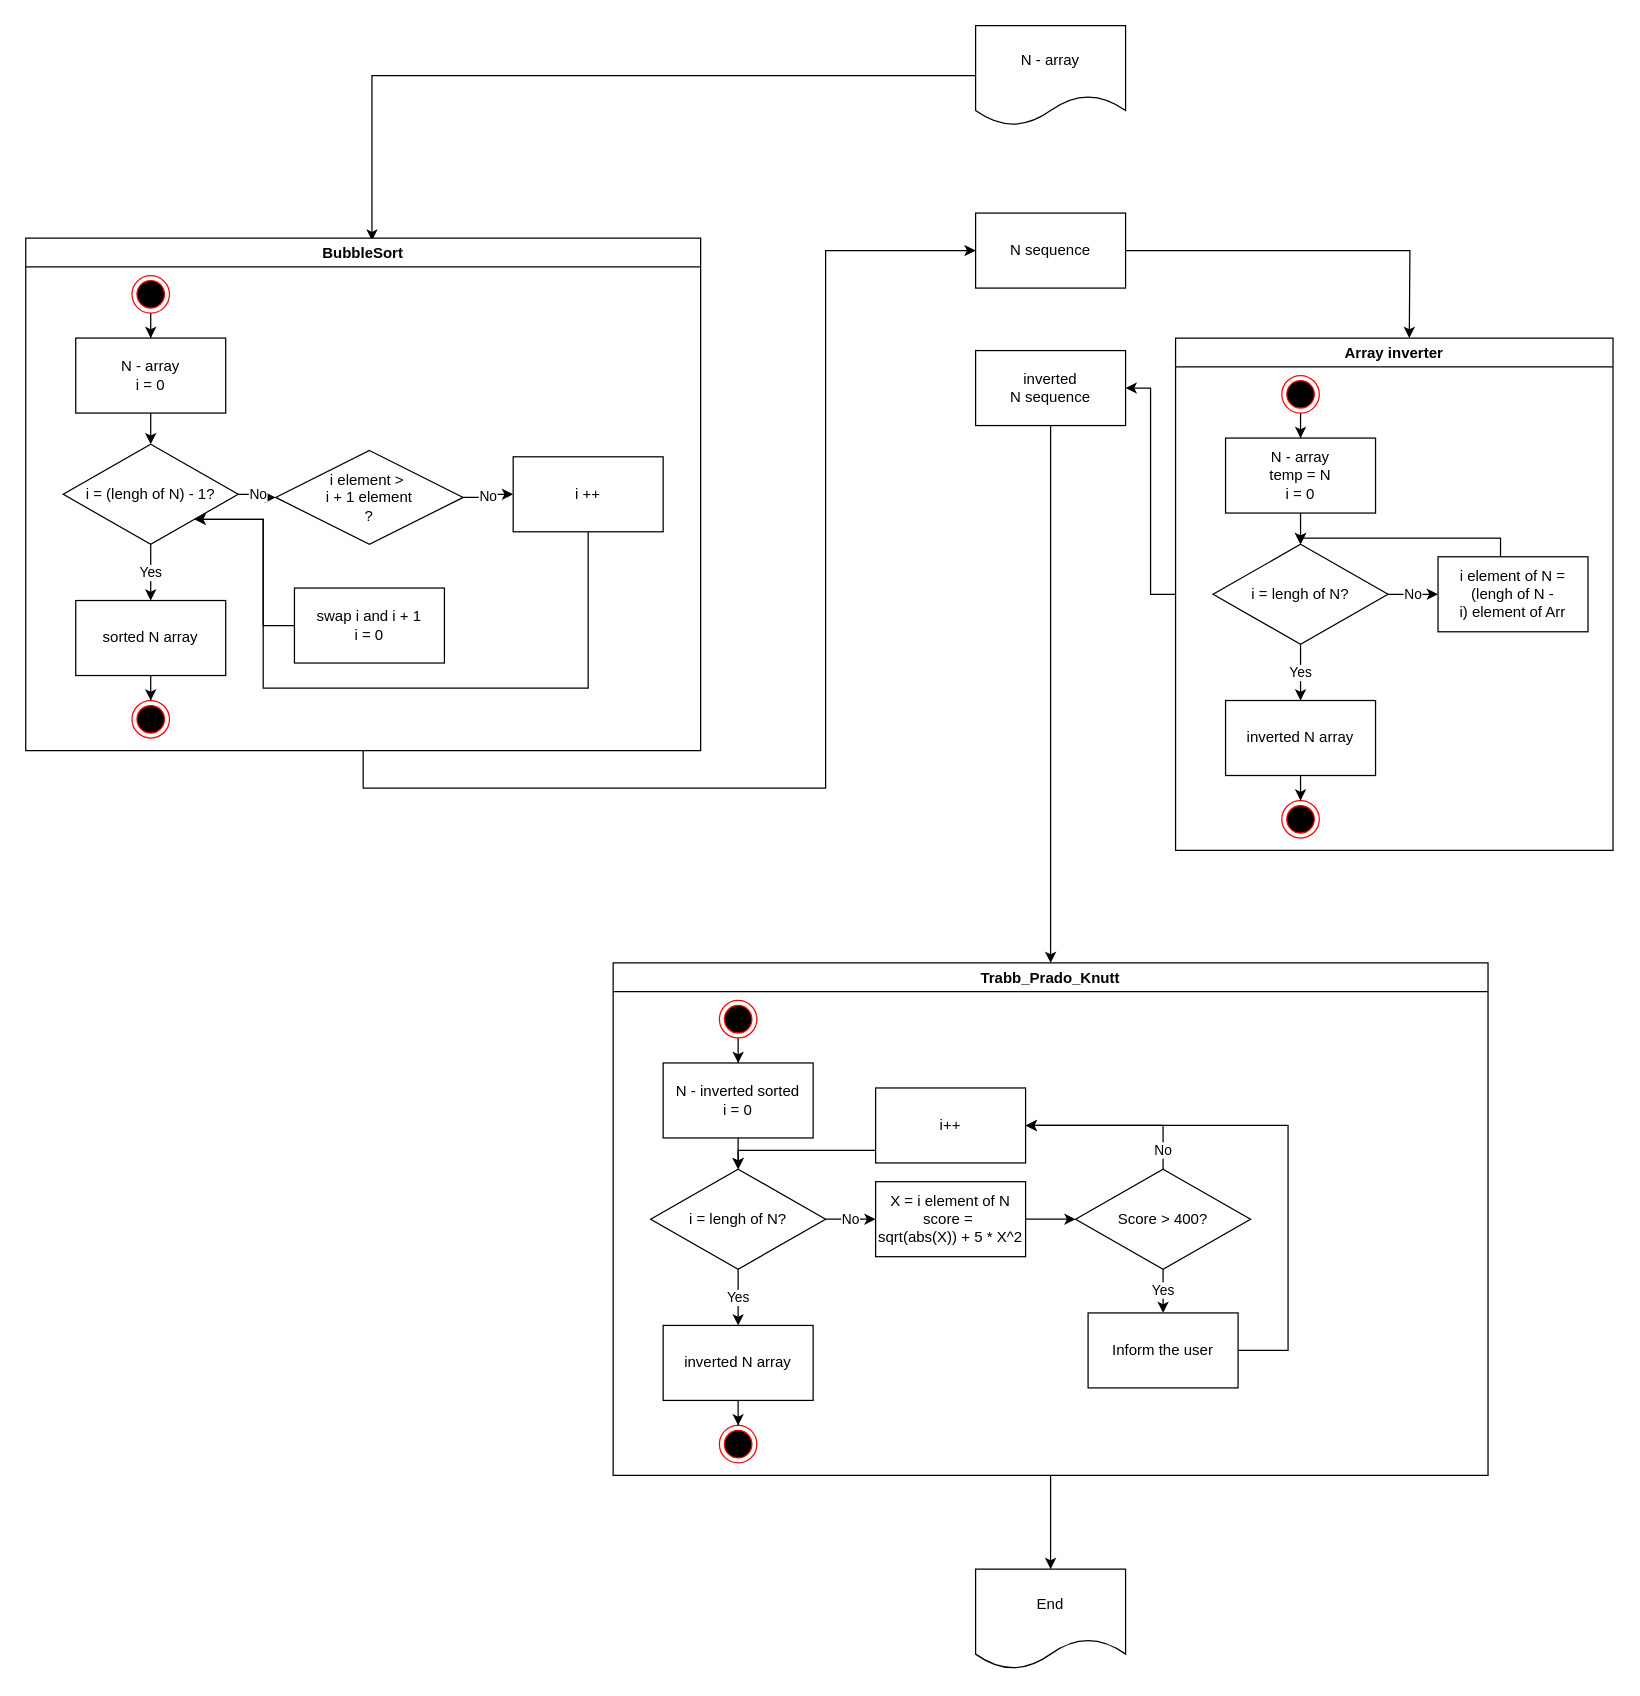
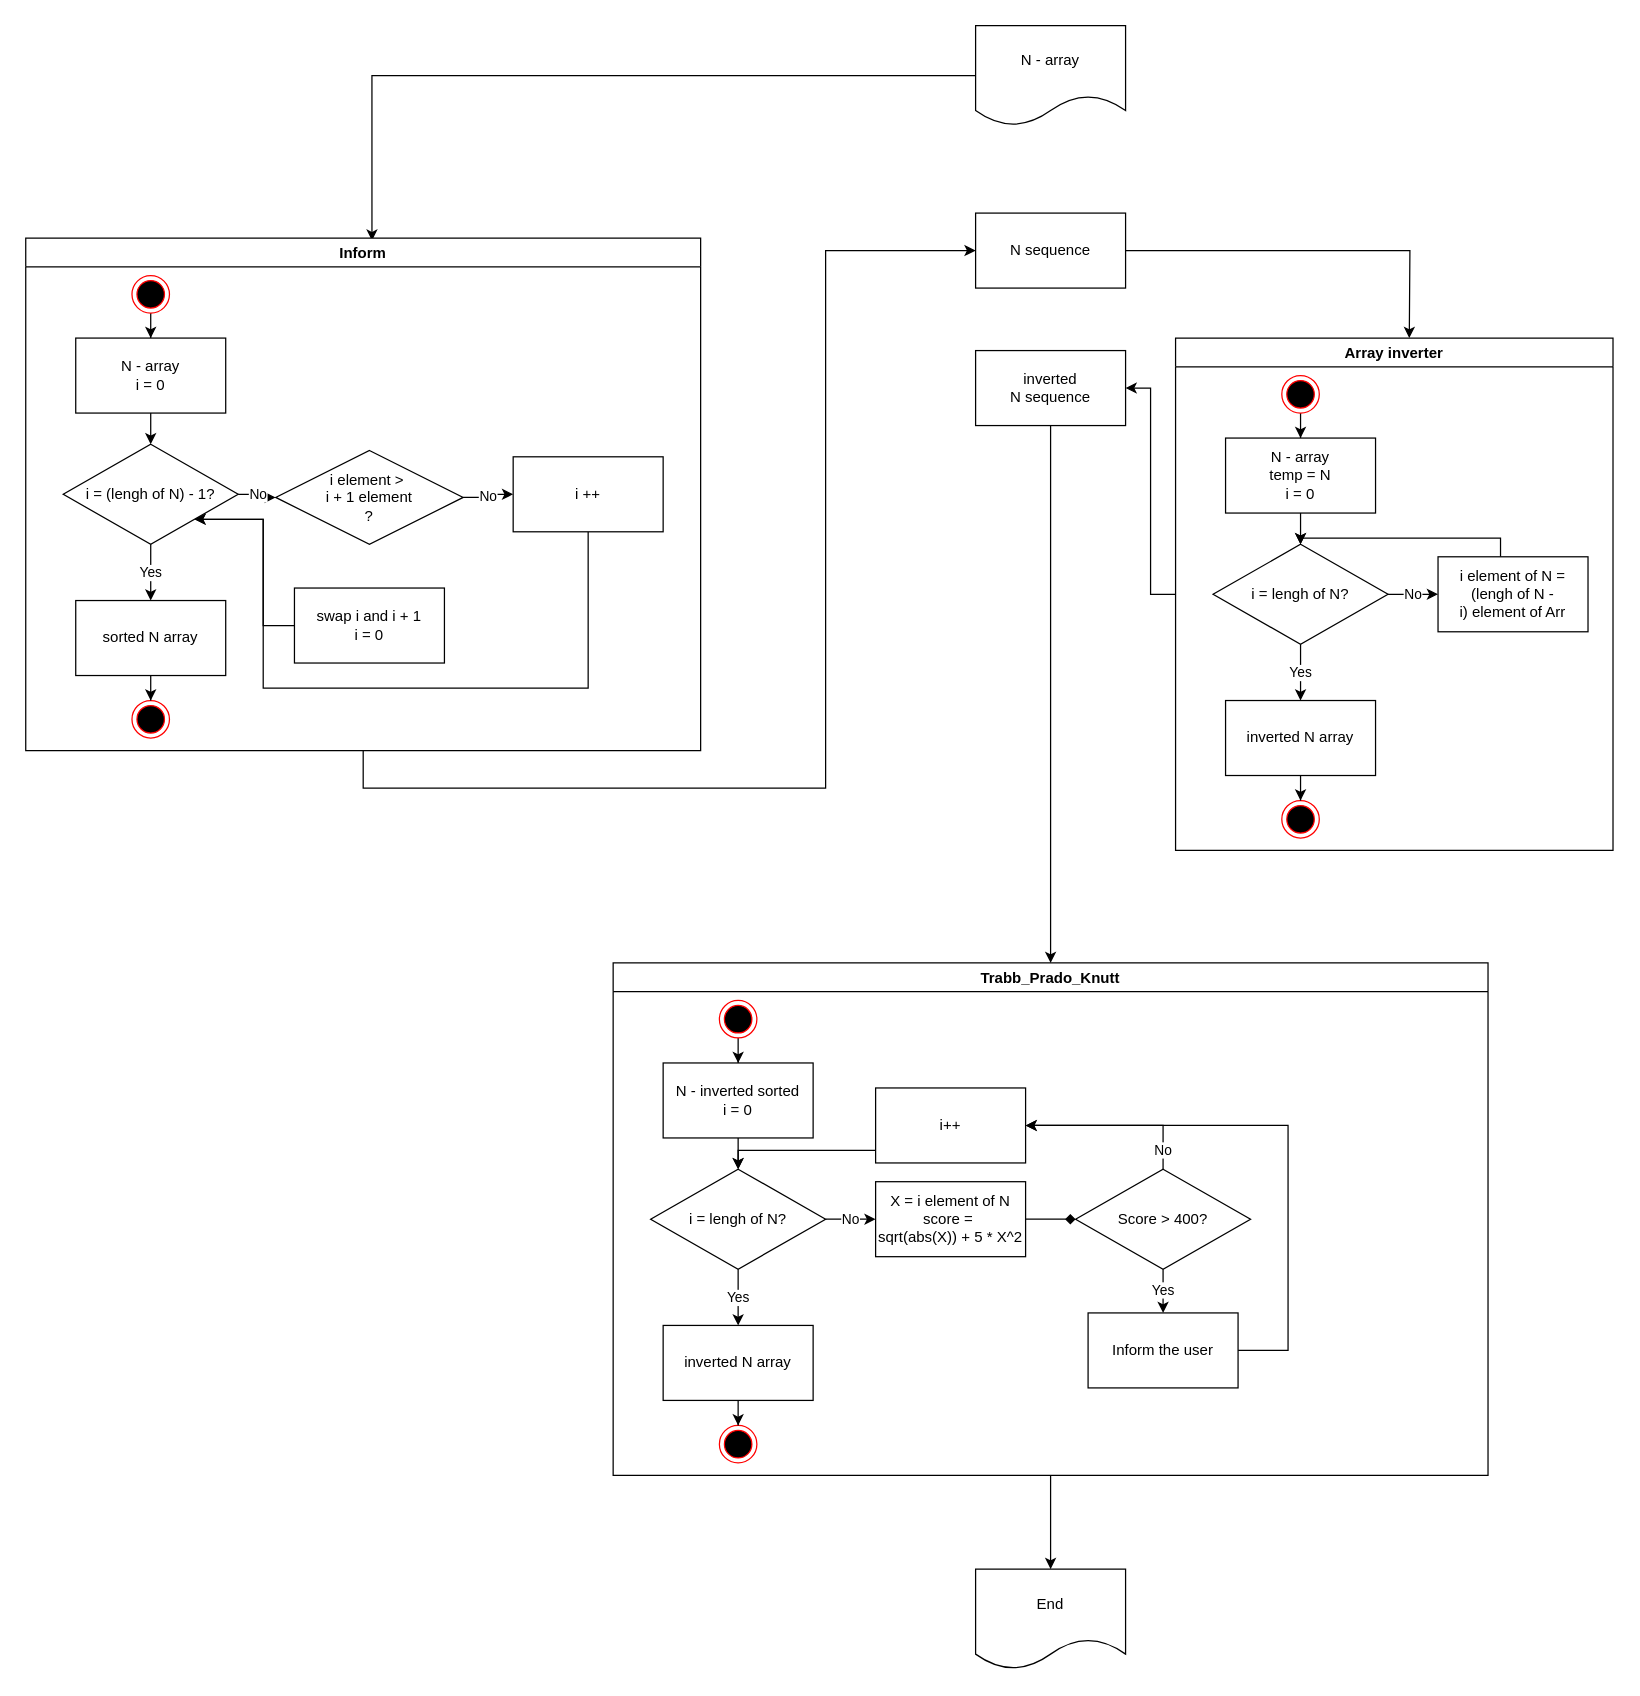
(363, 253) -> (363, 253)
(1066, 1219) -> (1065, 1219)
